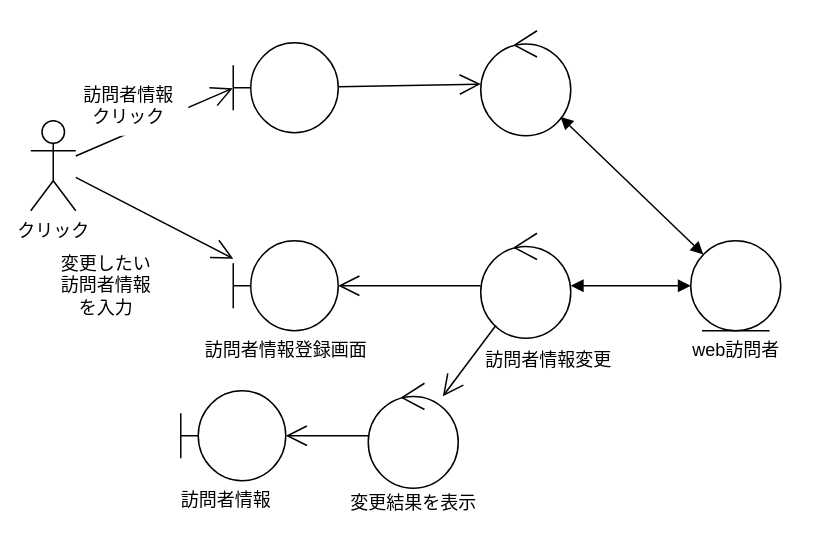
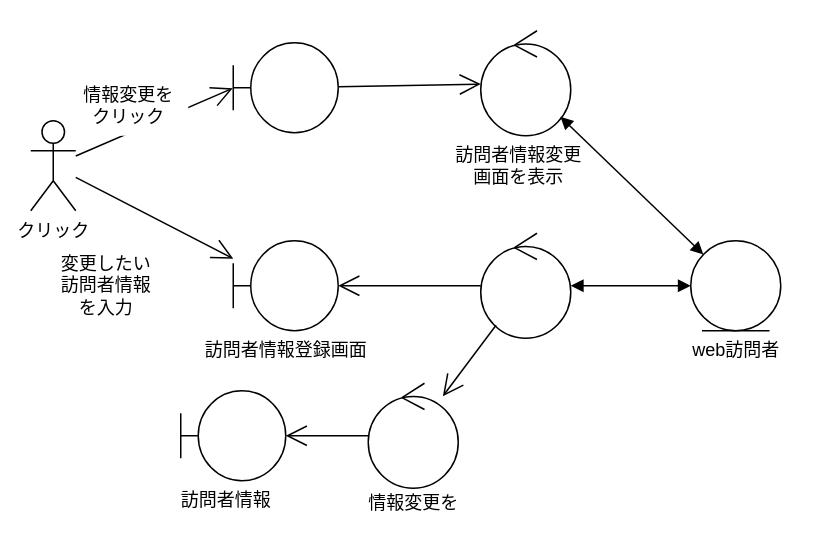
(129, 106) -> (129, 106)
none -> (518, 166)
(548, 361) -> none
(414, 503) -> (414, 503)
